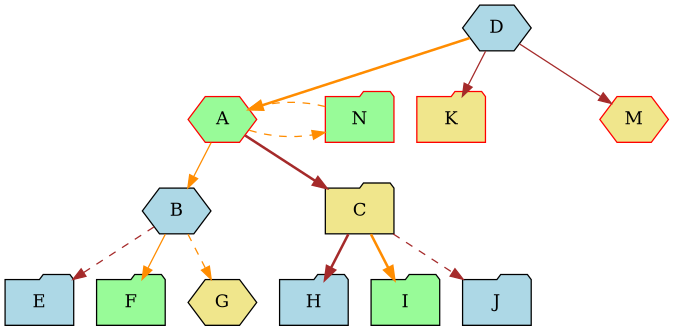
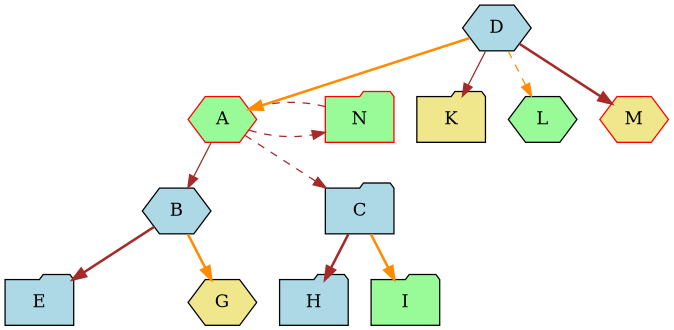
(560, 70) -> (560, 70)
(297, 102) -> (297, 102)
(451, 119) -> (451, 119)
none -> (543, 119)
(281, 136) -> (281, 136)
(280, 158) -> (280, 158)
(202, 160) -> (202, 160)
(360, 211) -> (360, 211)
(119, 250) -> (119, 250)
(197, 251) -> (197, 251)
(131, 302) -> none
(497, 302) -> none
